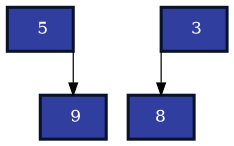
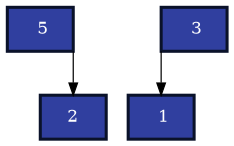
(73, 117) -> (73, 117)
(161, 117) -> (161, 117)
